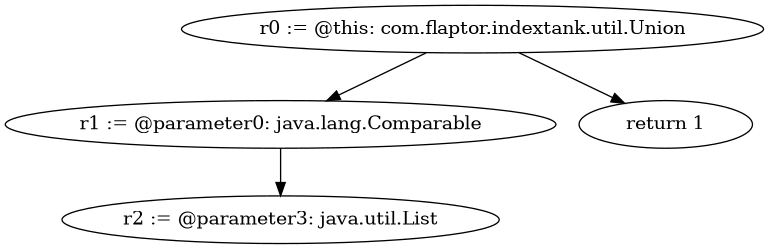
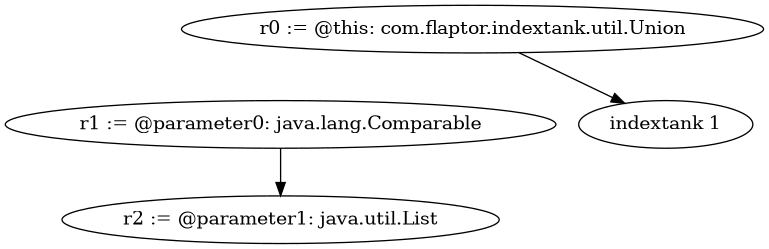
(382, 74) -> none
(666, 124) -> (666, 124)
(281, 220) -> (281, 220)
